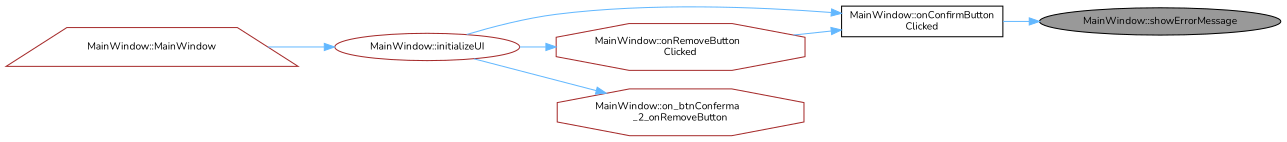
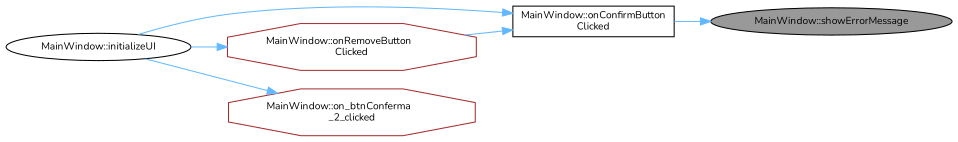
(152, 47) -> none
(427, 47) -> (99, 47)
(681, 112) -> (352, 112)
